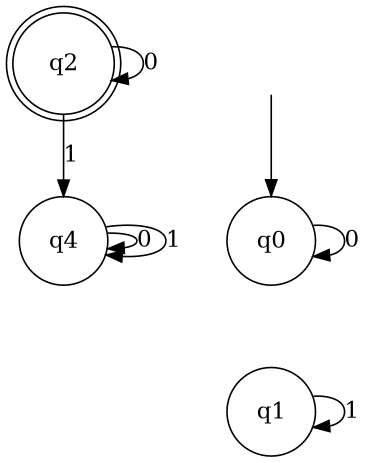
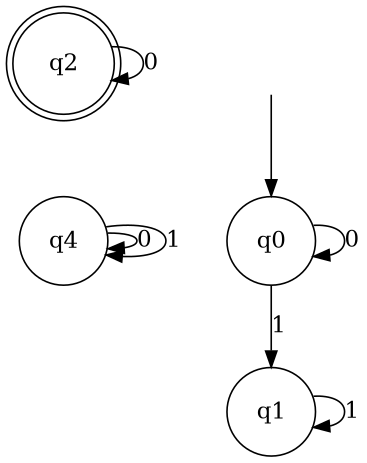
(64, 147) -> none
none -> (271, 318)
